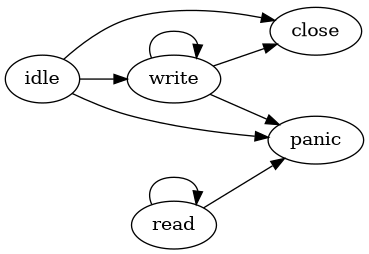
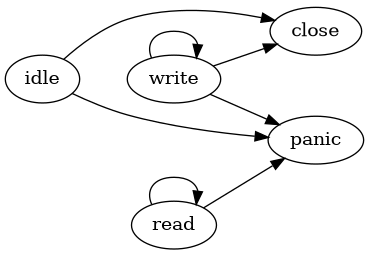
(97, 79) -> none
